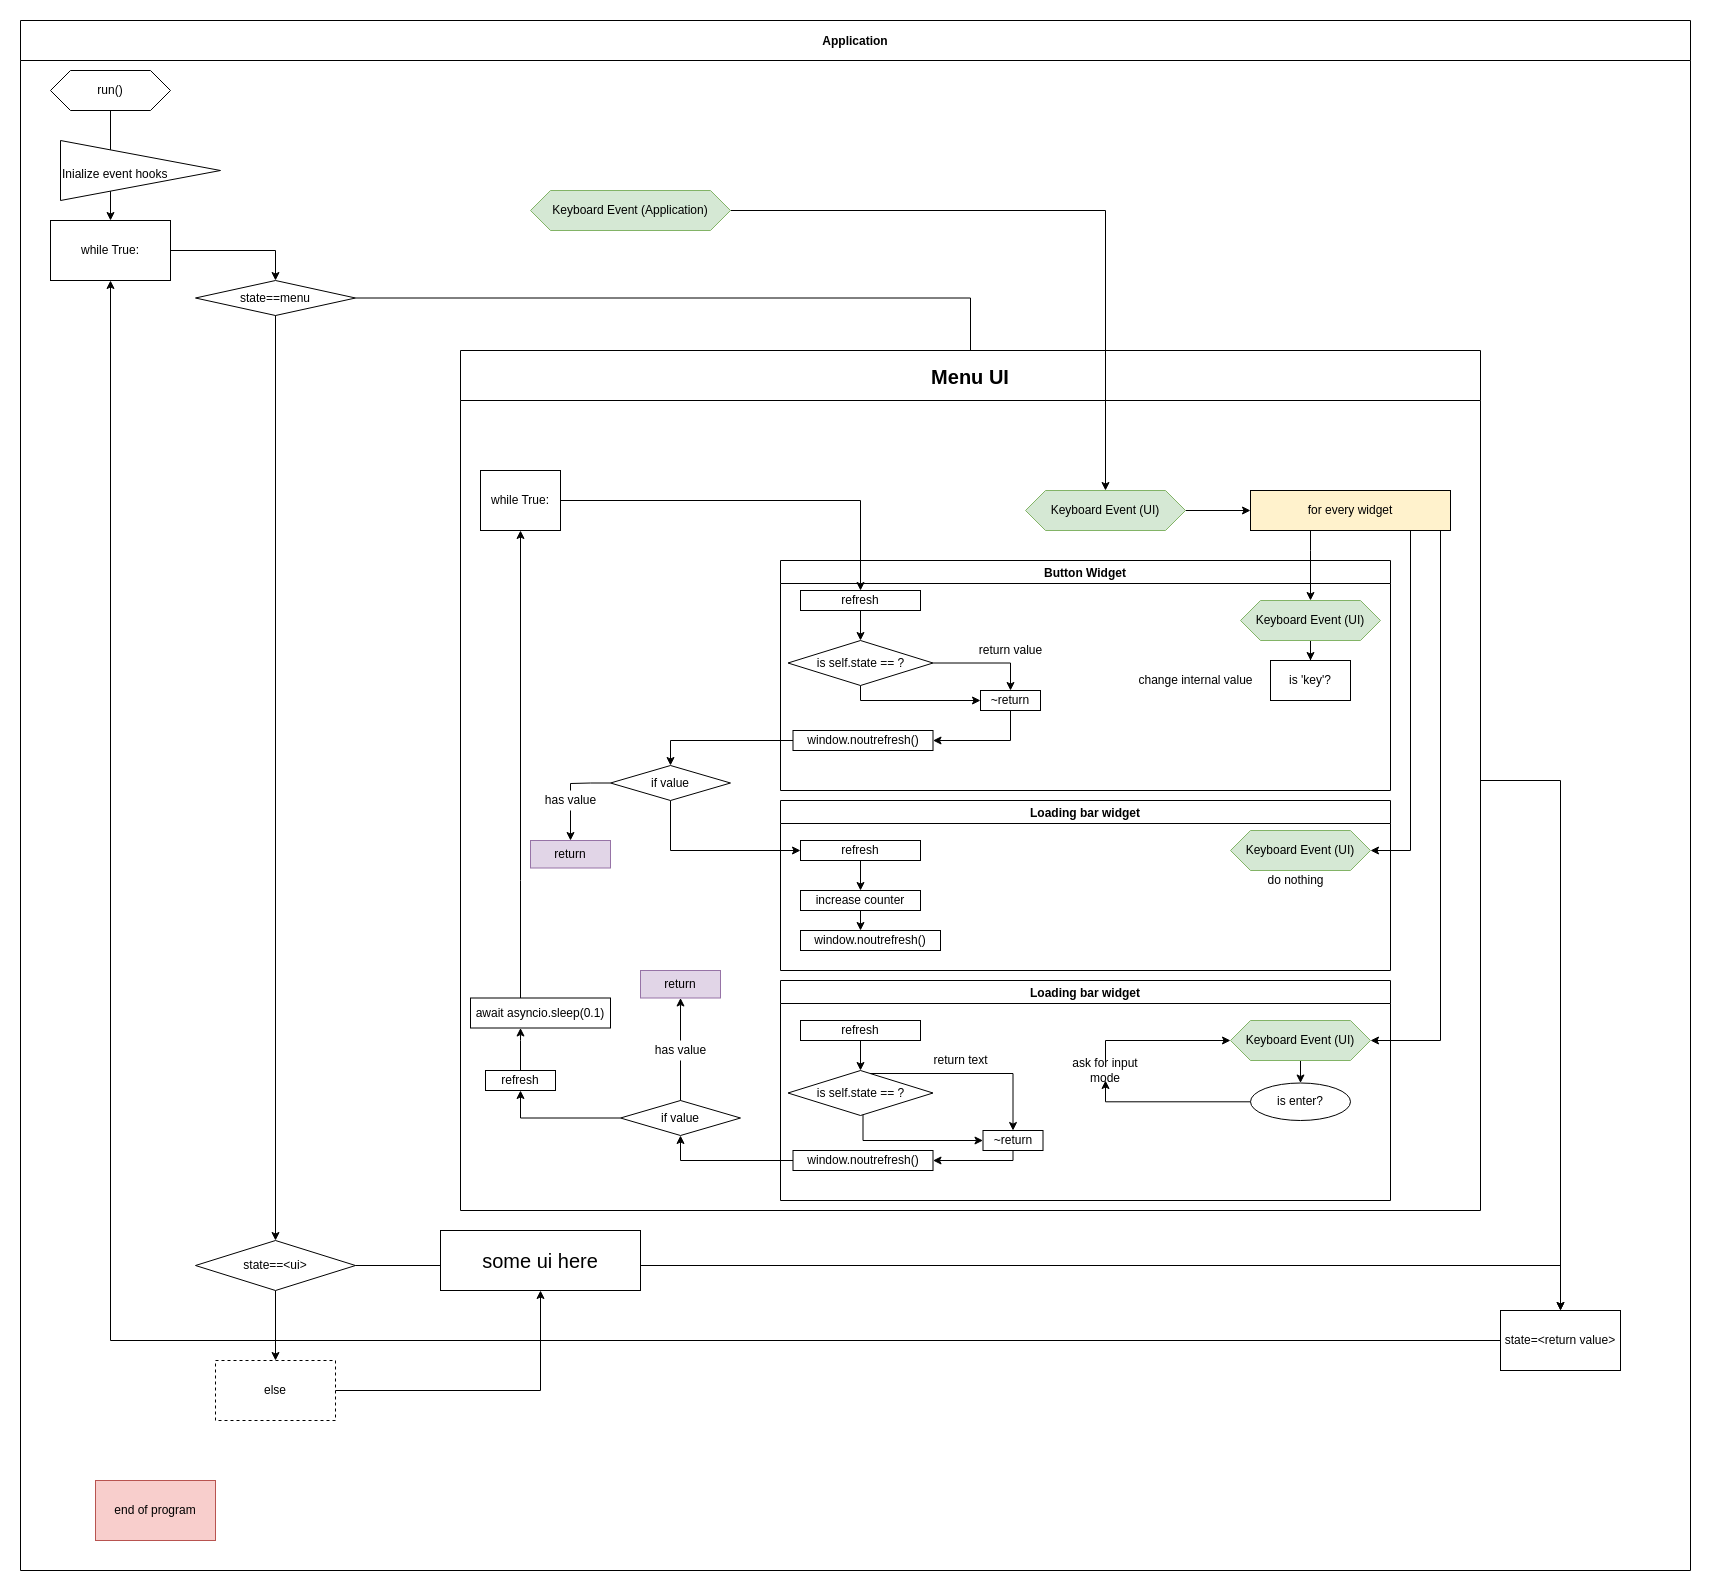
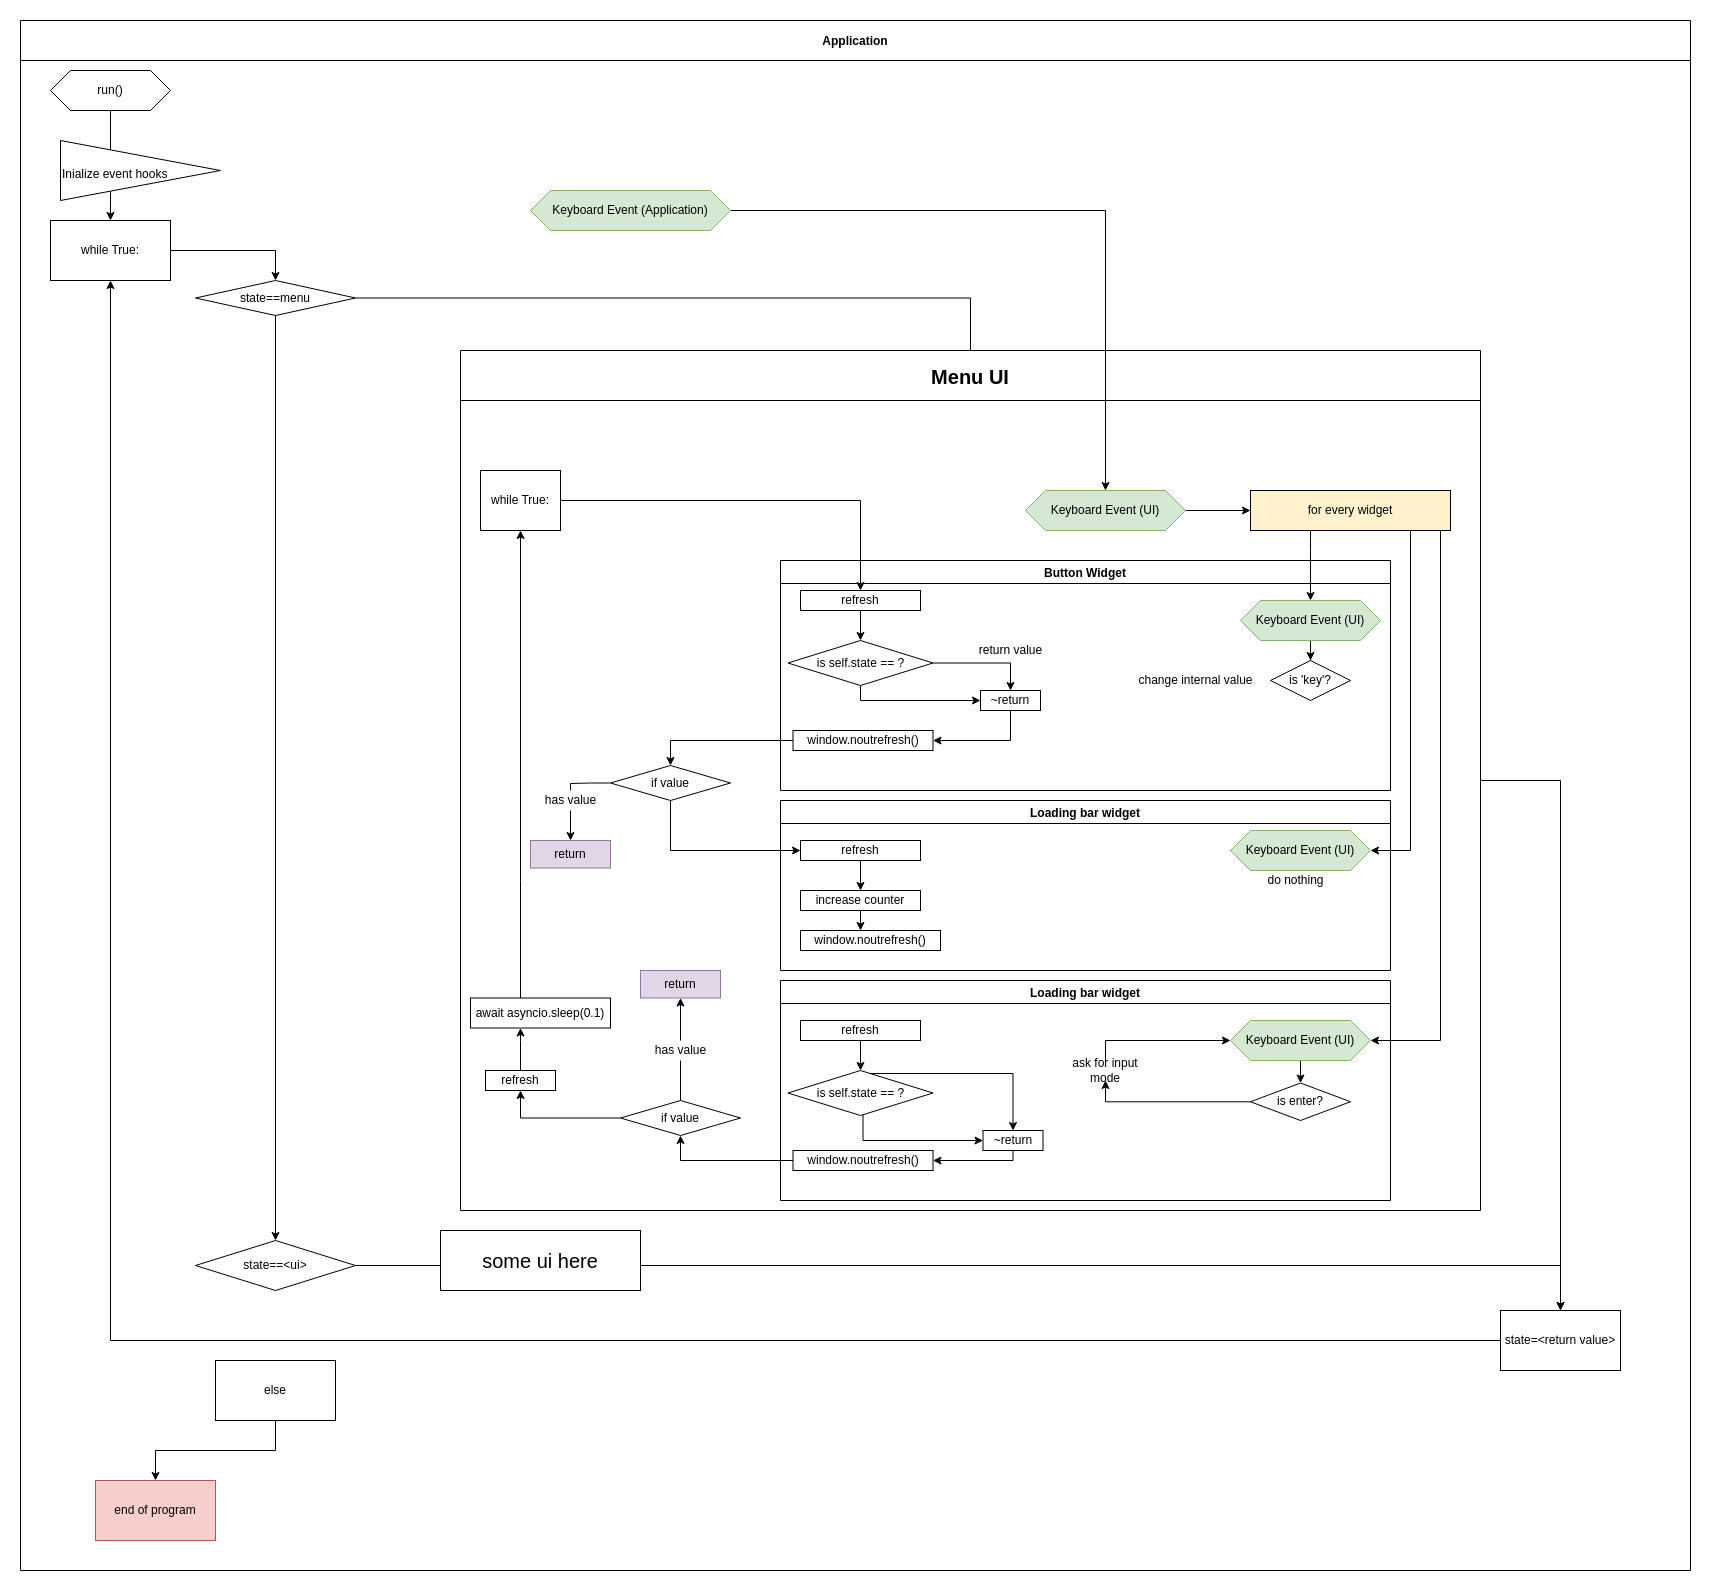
(1311, 681) -> (1311, 681)
(961, 1061) -> none
(1301, 1102) -> (1301, 1102)
(276, 1322) -> none
(276, 1391) -> (276, 1391)
(485, 1391) -> (220, 1451)
